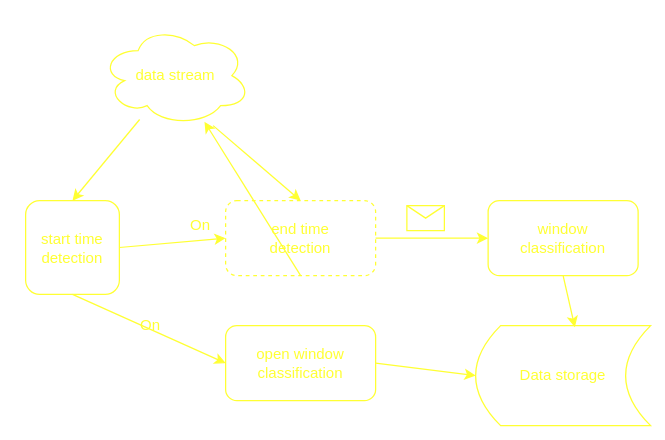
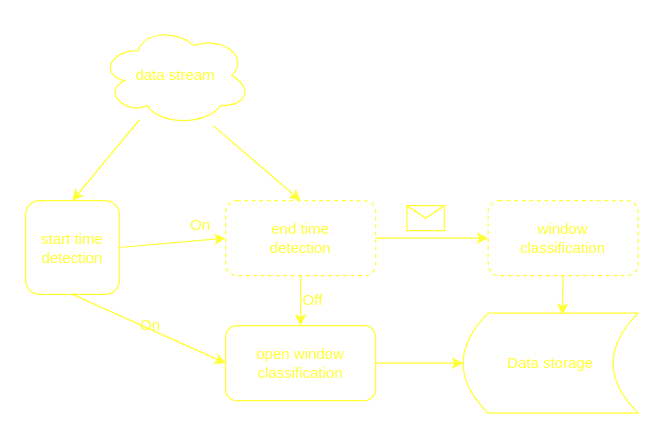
(255, 203) -> (301, 297)
(563, 238) -> (563, 238)
none -> (313, 301)
(563, 376) -> (551, 363)
